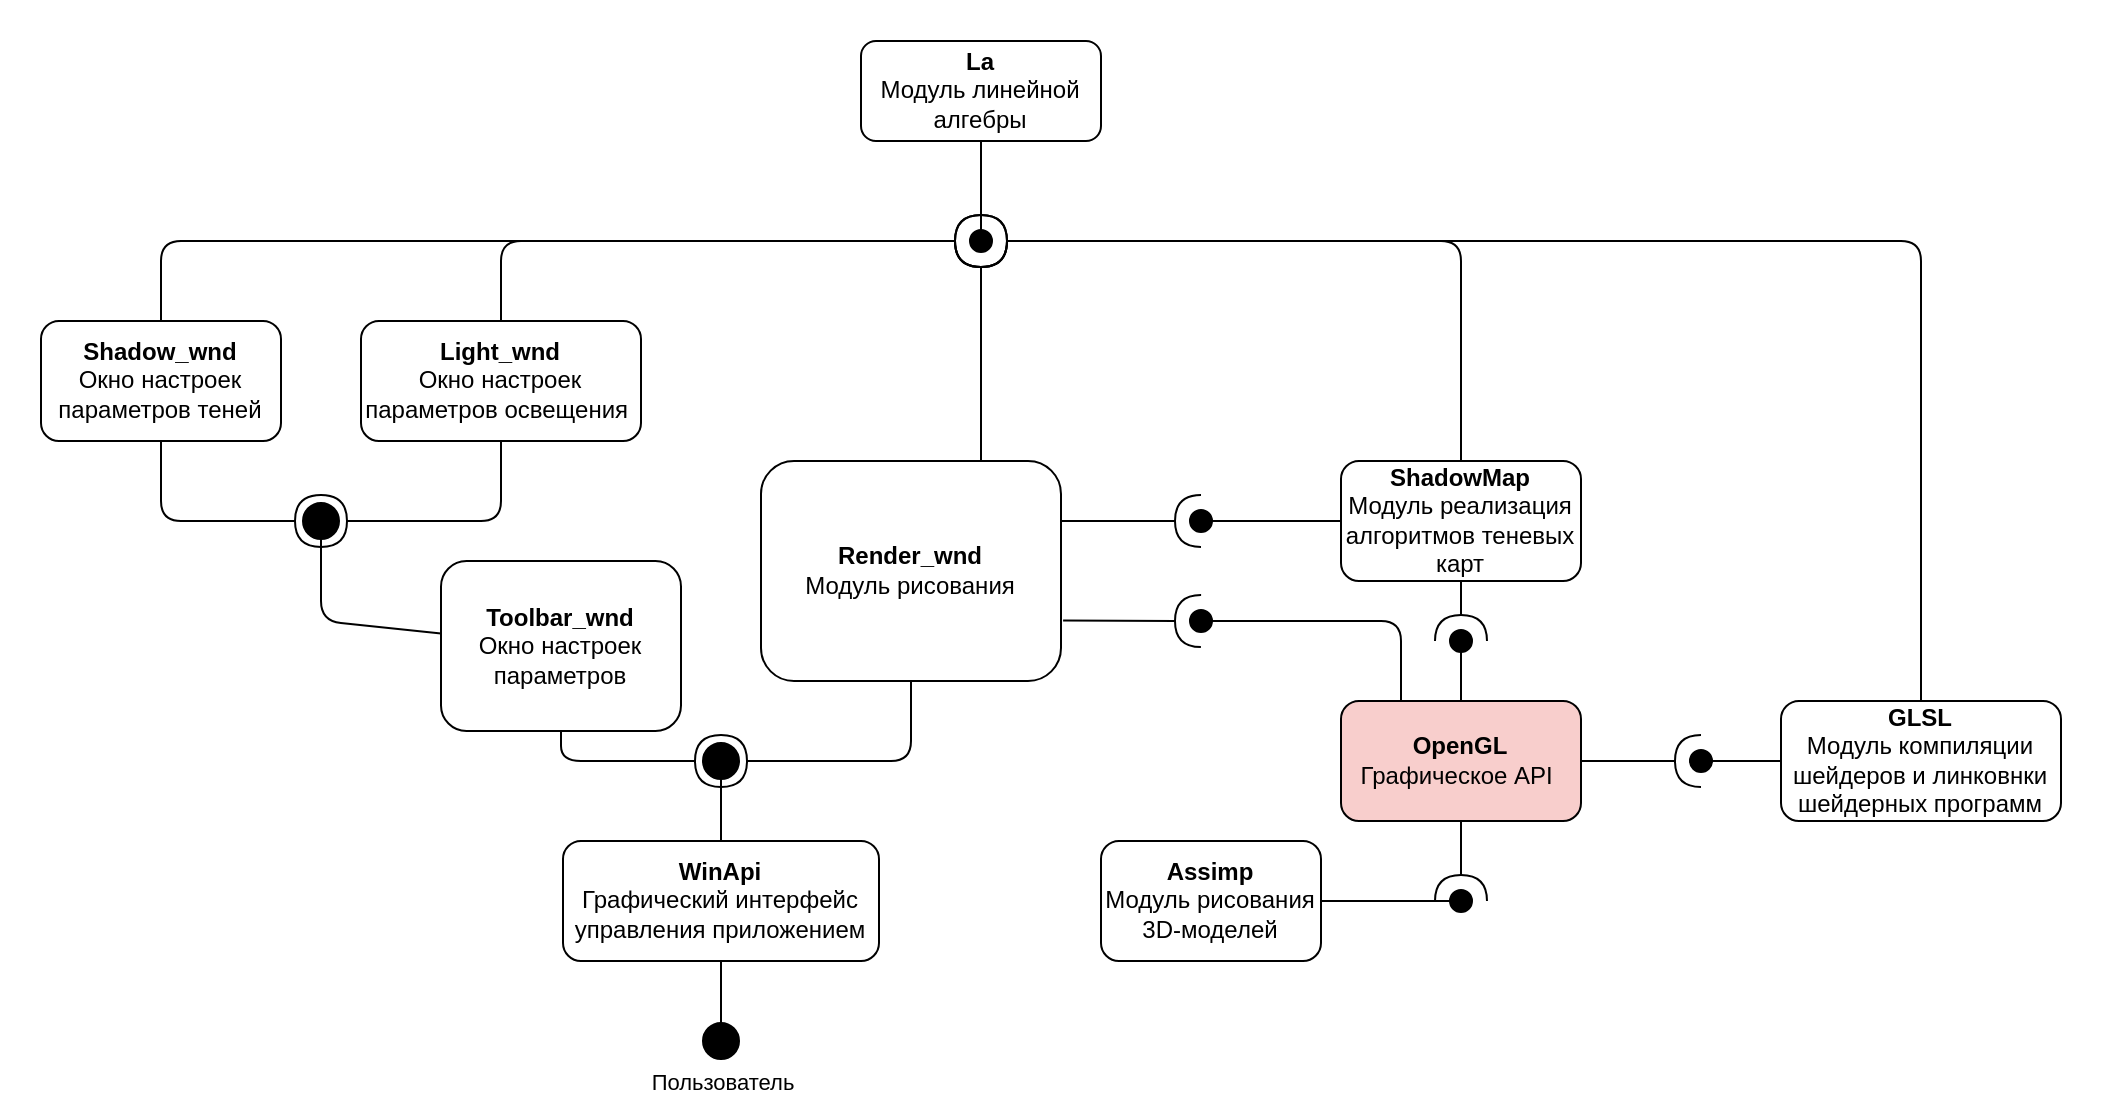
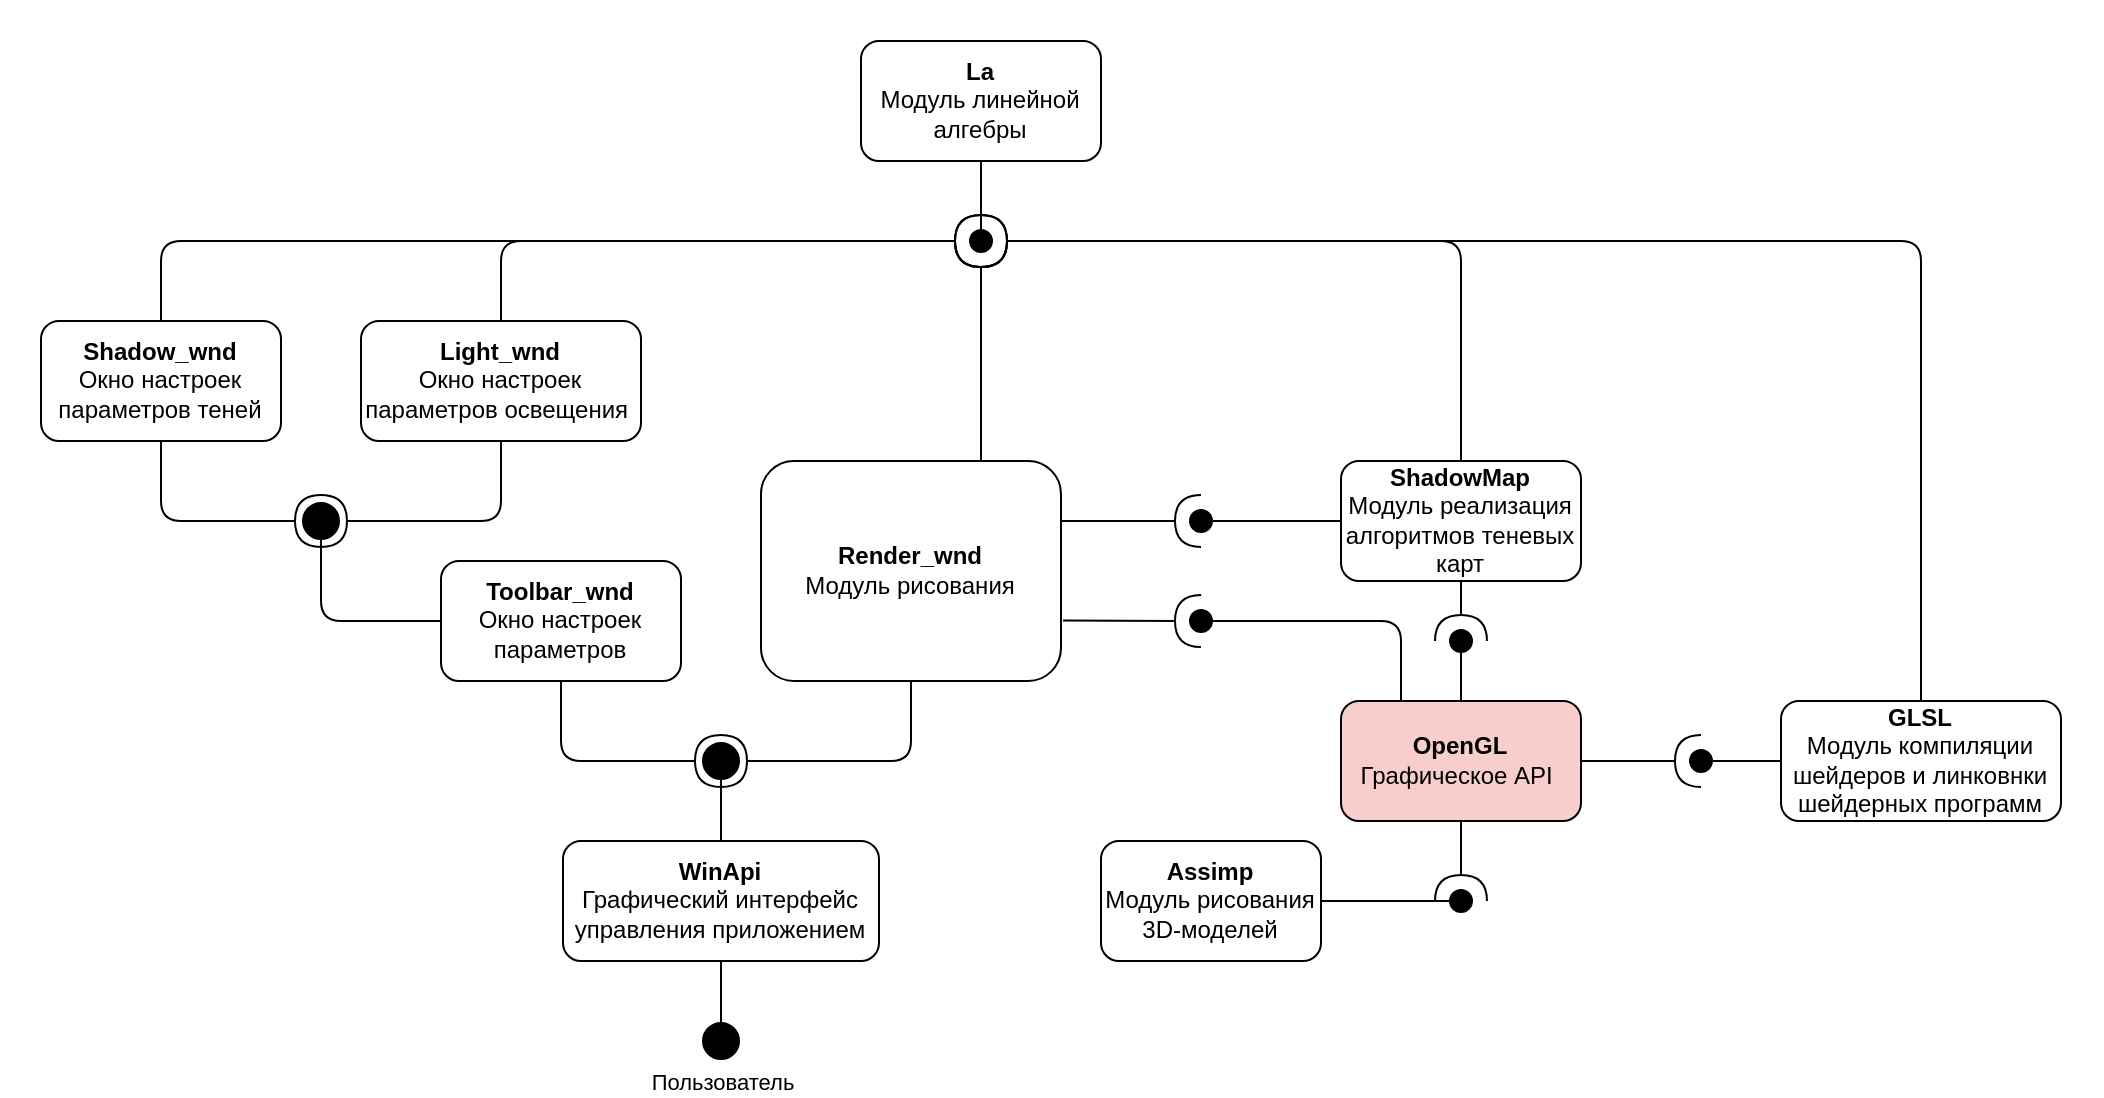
(981, 91) -> (981, 101)
(561, 646) -> (561, 621)
